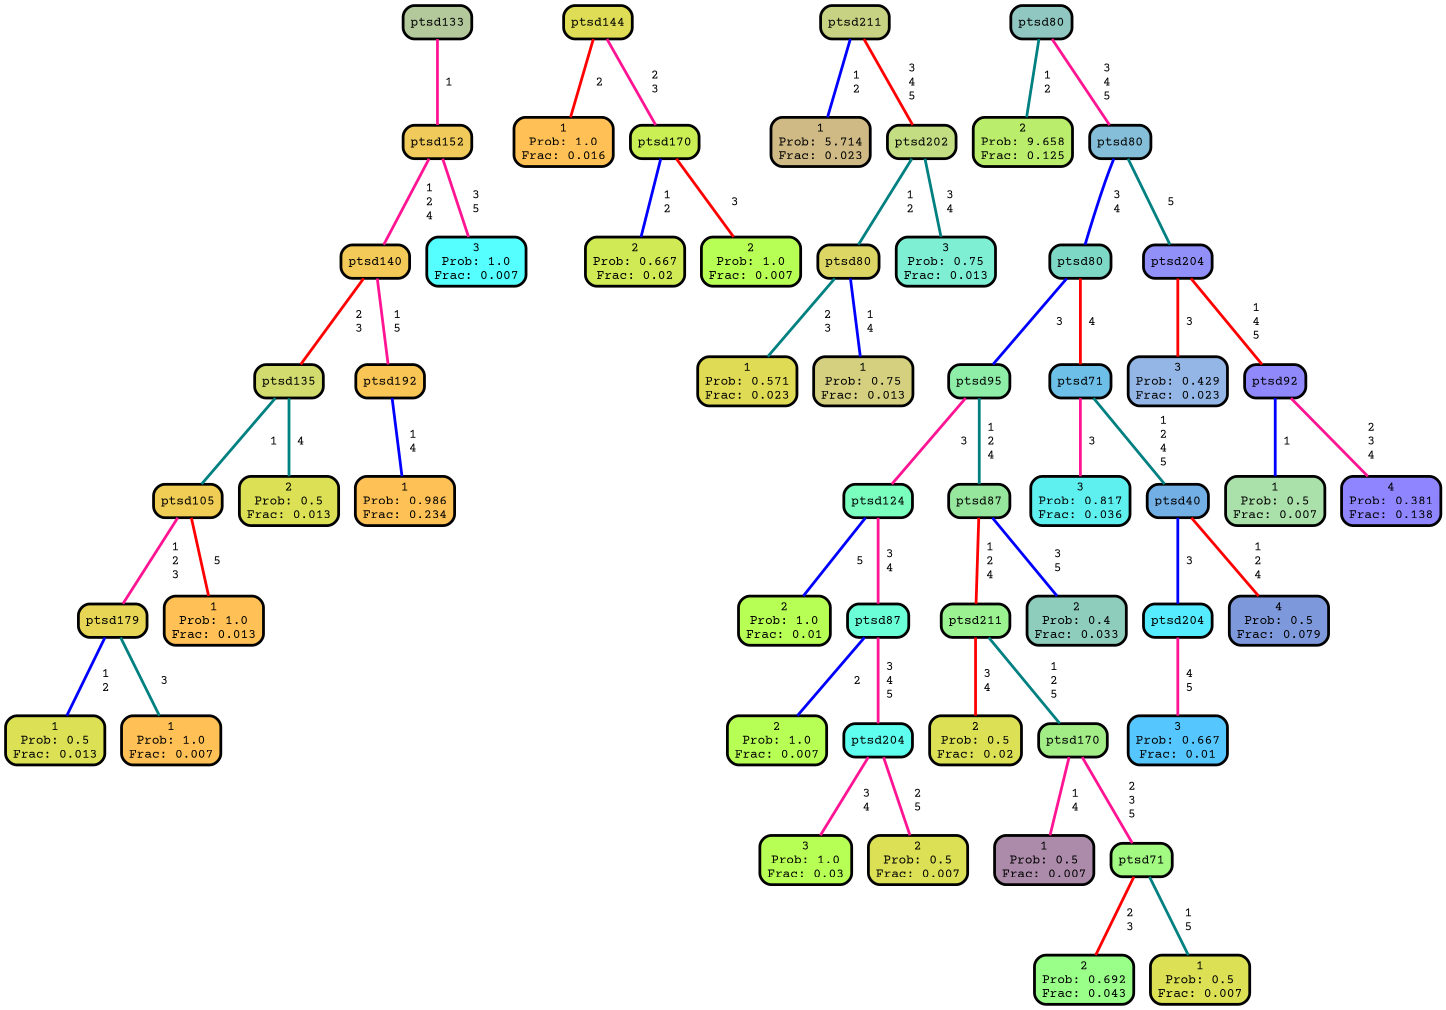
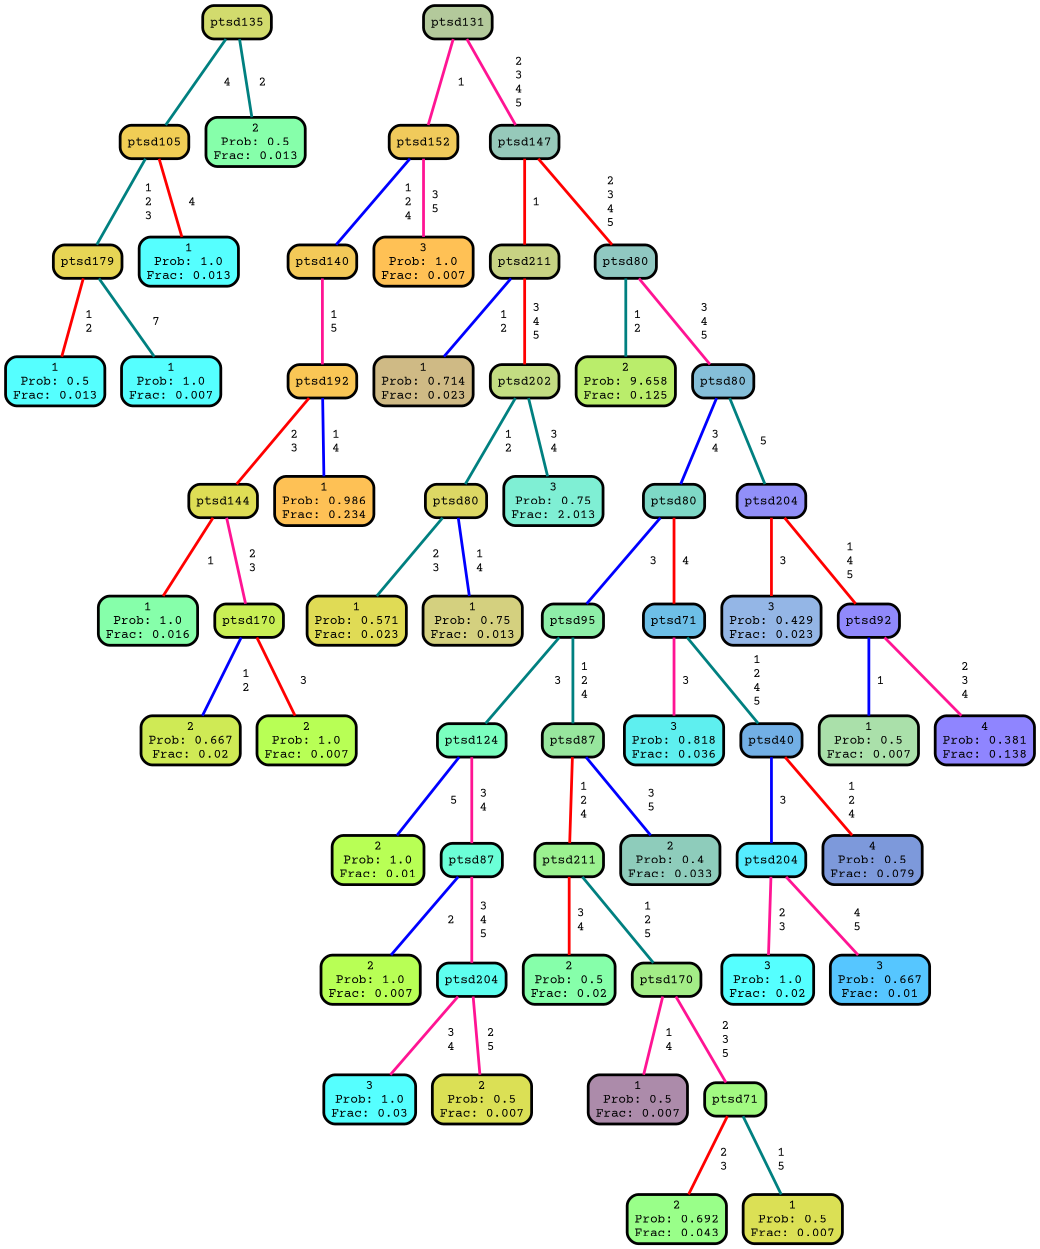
(437, 22) -> (458, 22)
(596, 82) -> (207, 561)
none -> (525, 142)
(564, 142) -> (148, 621)
(821, 142) -> (424, 381)
(406, 202) -> (373, 202)
(476, 262) -> (424, 262)
(946, 262) -> (553, 501)
(332, 321) -> none
(270, 441) -> (224, 82)
none -> (273, 441)
(297, 441) -> (259, 82)
(929, 441) -> (522, 680)
(289, 501) -> (256, 142)
(1080, 501) -> (674, 740)
(150, 561) -> (121, 202)
(213, 561) -> (188, 202)
(214, 621) -> (189, 262)
(86, 677) -> (73, 318)
(161, 681) -> (152, 321)
(55, 740) -> (55, 381)
(171, 740) -> (171, 381)
(976, 740) -> (569, 980)
(806, 860) -> (370, 1099)
none -> (768, 980)
